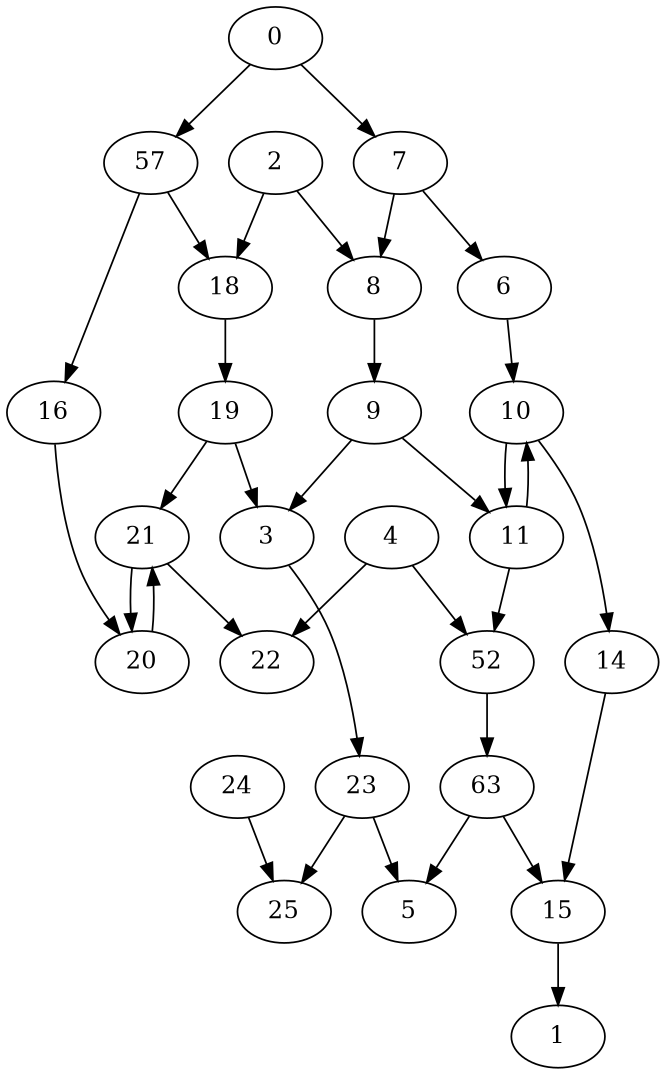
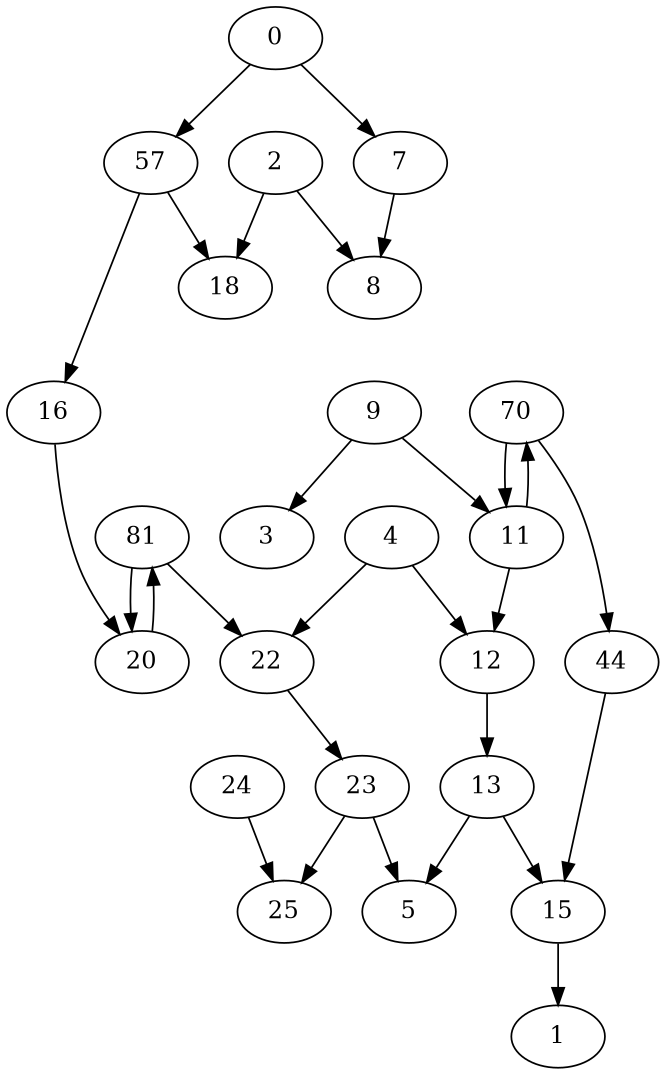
(504, 288) -> none
(374, 342) -> none
(225, 413) -> none
(517, 413) -> (517, 413)
(142, 537) -> (142, 537)
(335, 647) -> (309, 718)
(487, 662) -> (487, 662)
(612, 662) -> (612, 662)
(487, 787) -> (487, 787)
